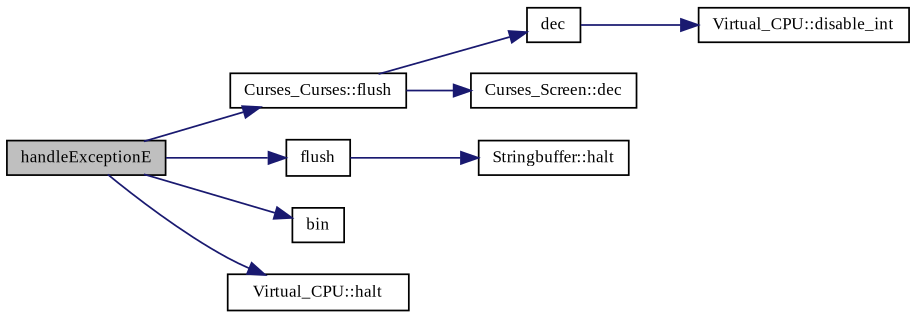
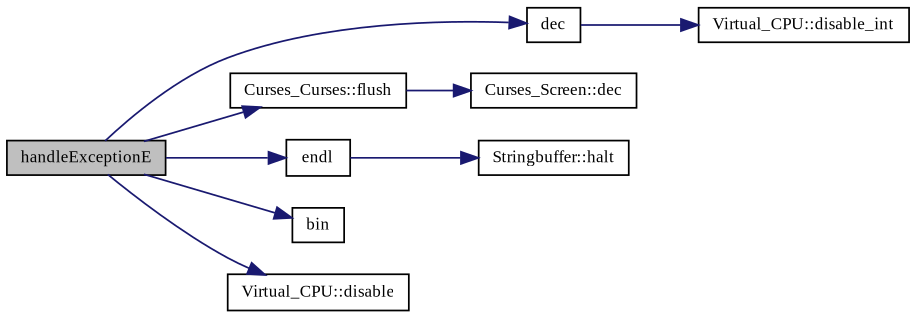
(444, 55) -> (293, 39)
(318, 158) -> (318, 158)
(318, 292) -> (318, 292)
